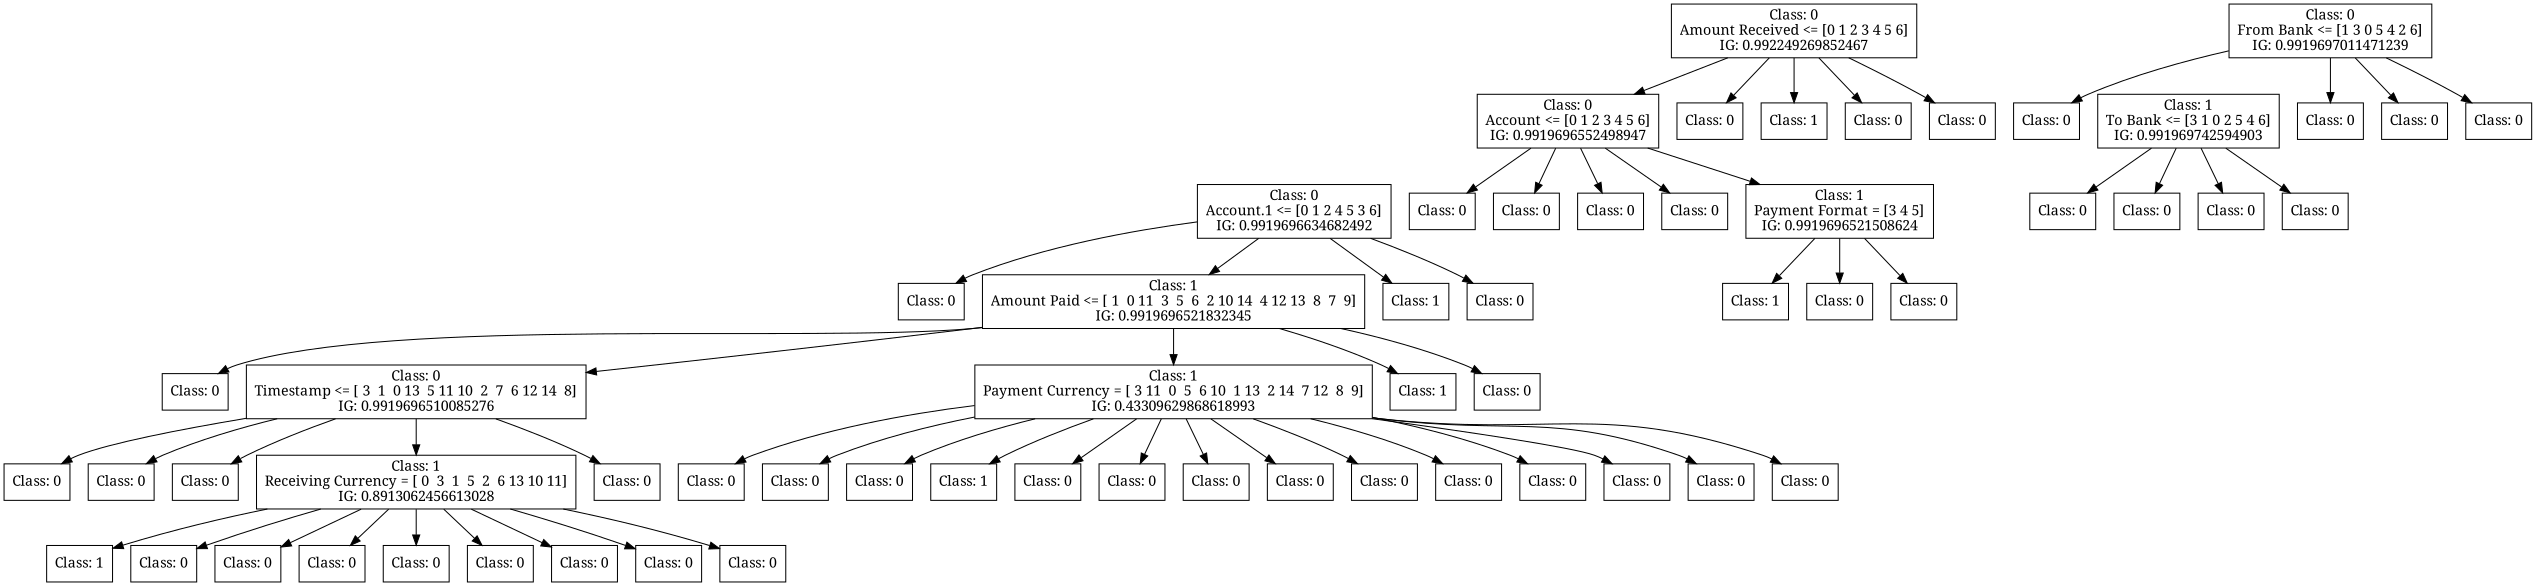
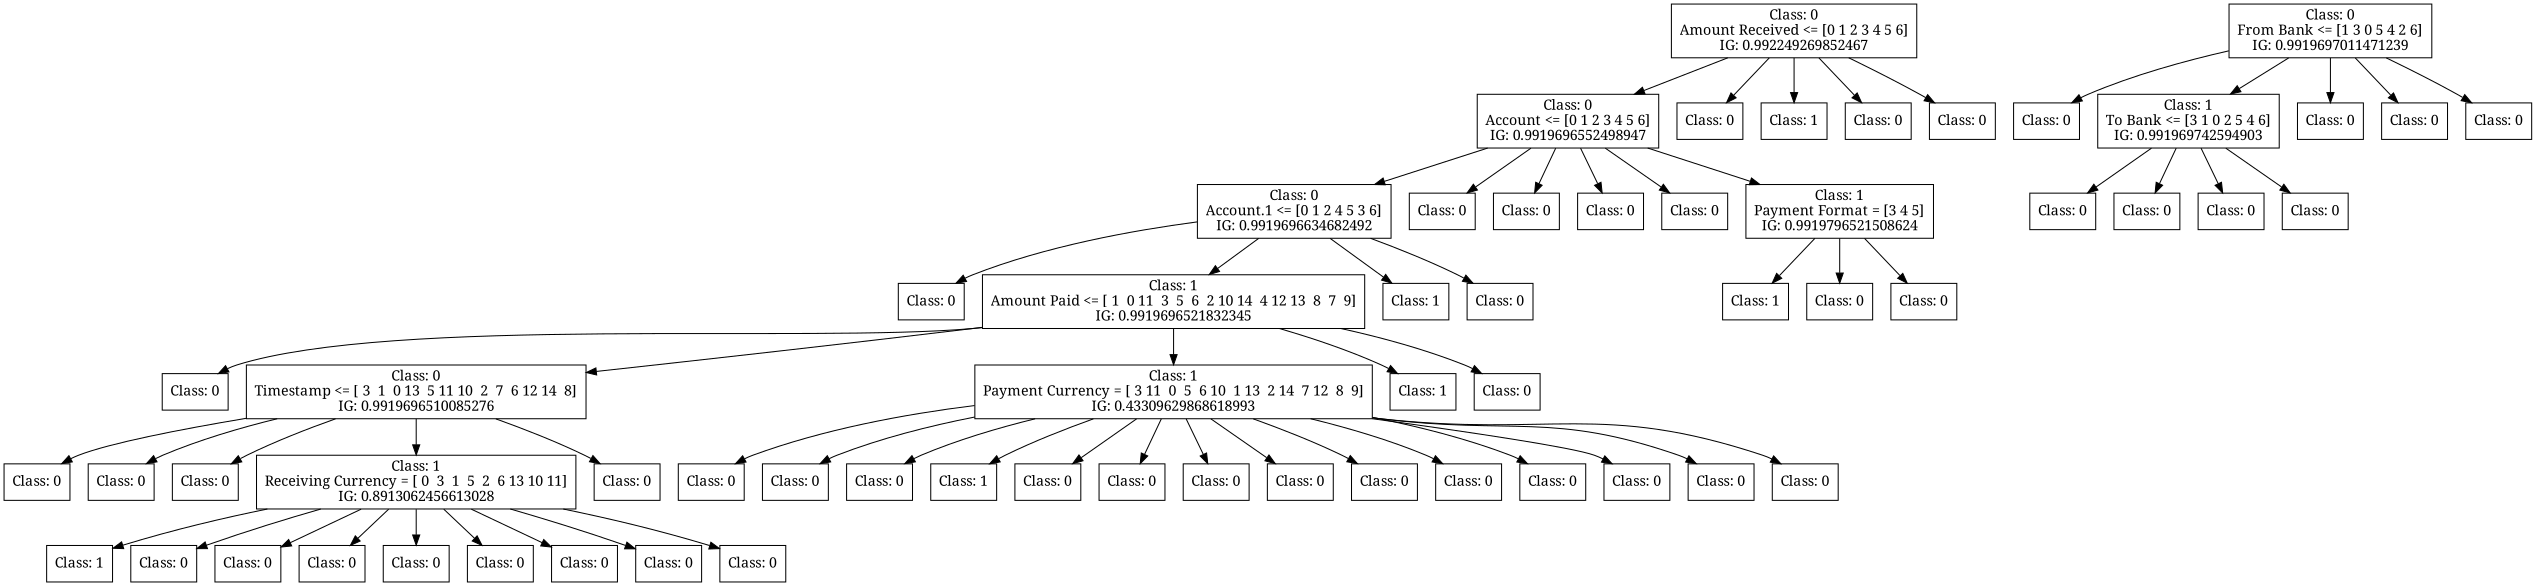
none -> (2264, 73)
none -> (1436, 165)
(1840, 211) -> (1840, 211)
